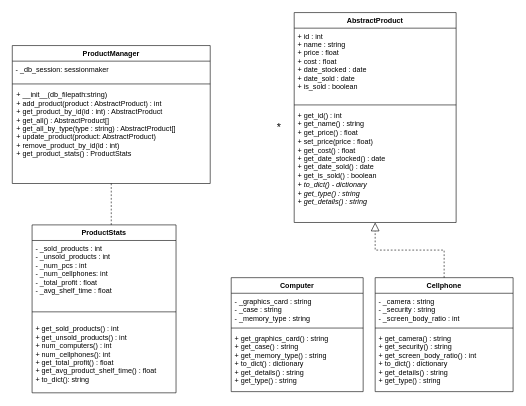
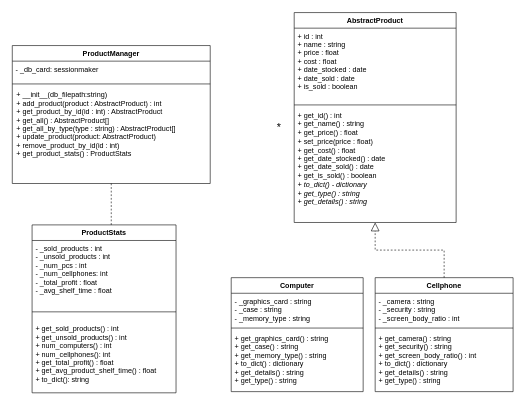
(65, 69) -> (60, 69)
